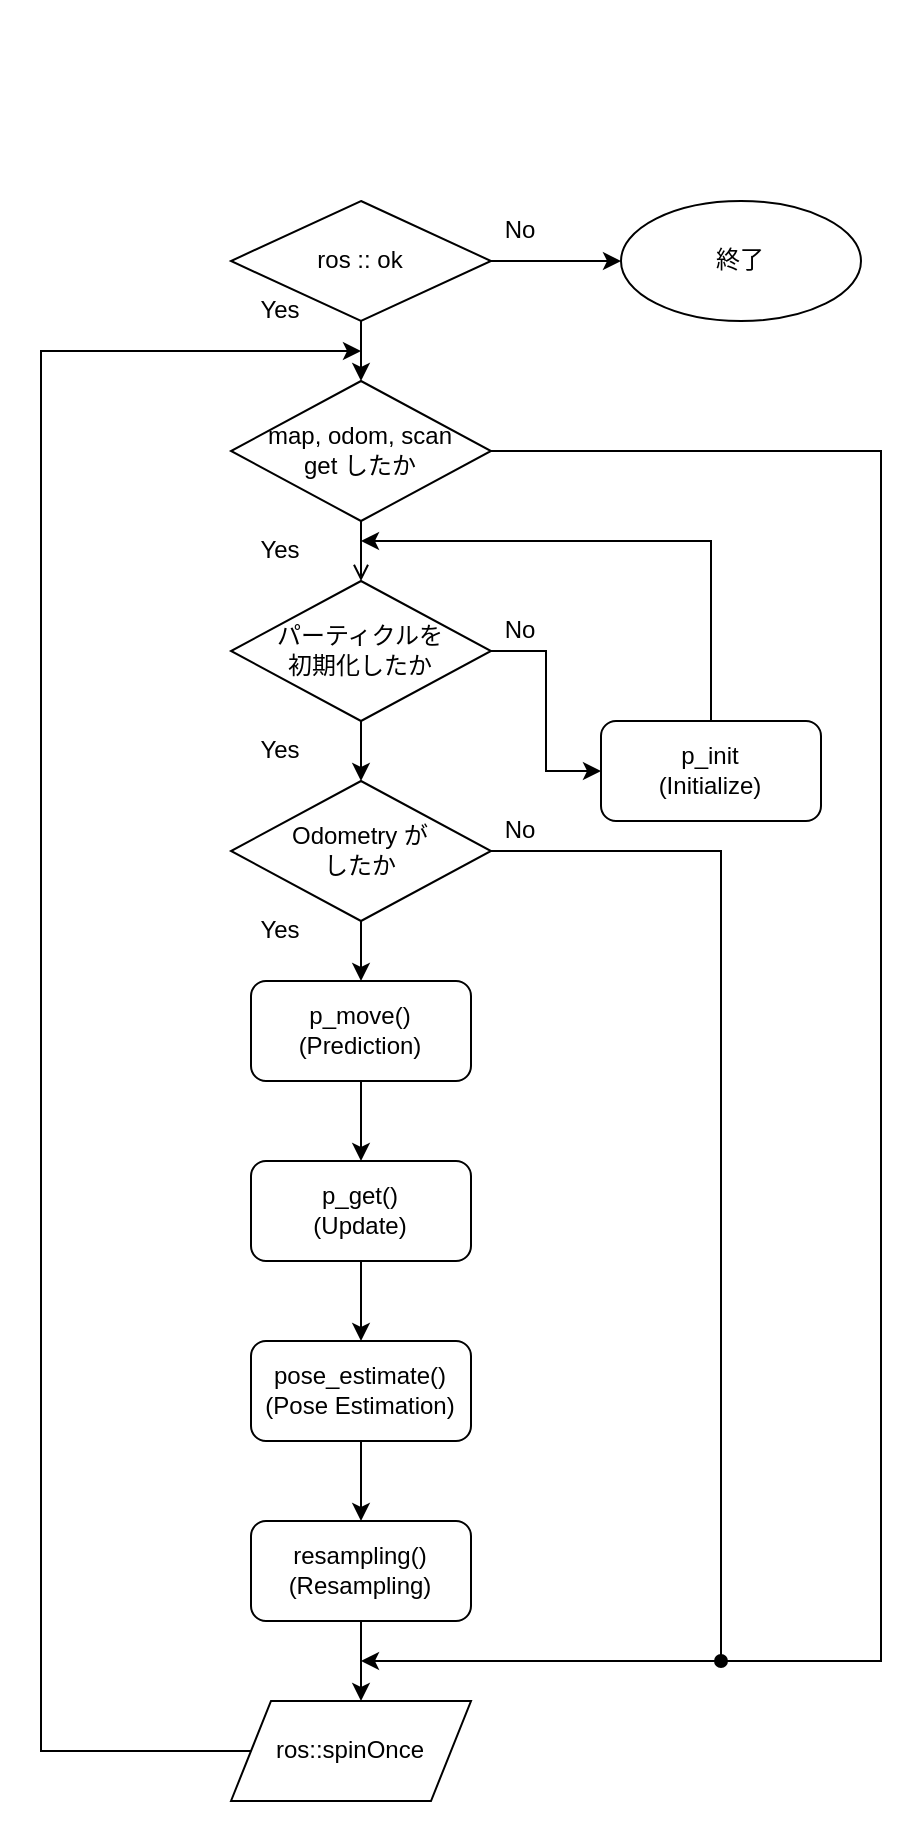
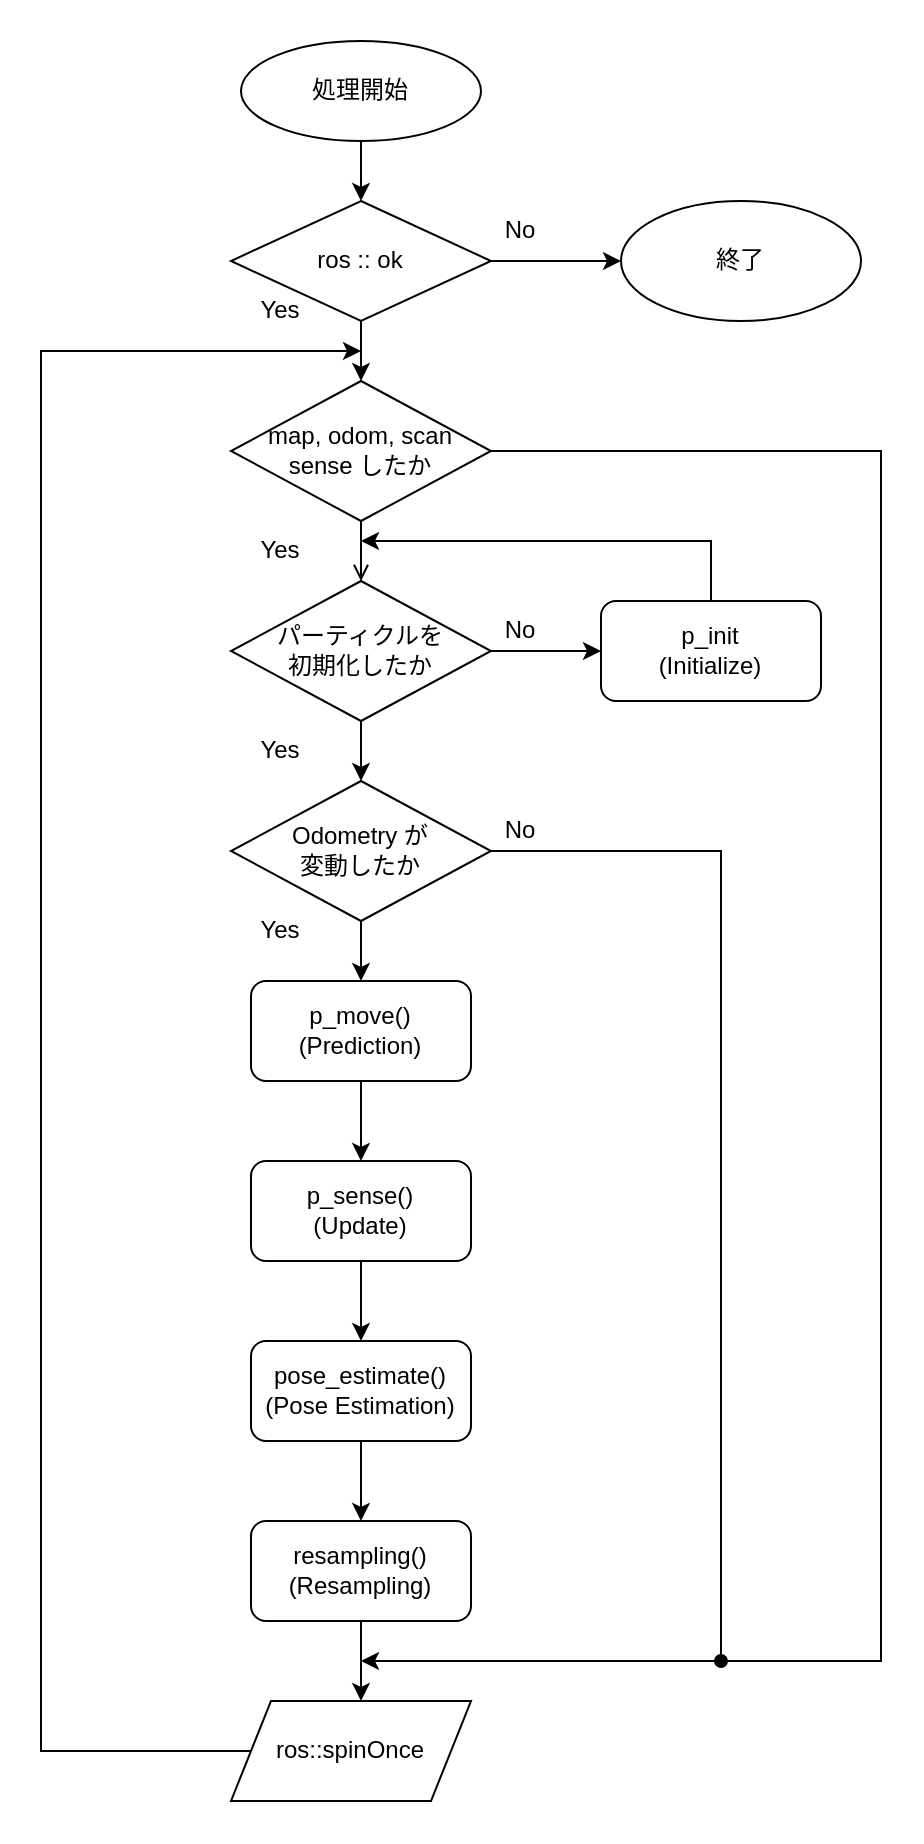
none -> (361, 91)
none -> (361, 178)
(361, 451) -> (361, 451)
(711, 771) -> (711, 651)
(361, 851) -> (361, 851)
(361, 1211) -> (361, 1211)
